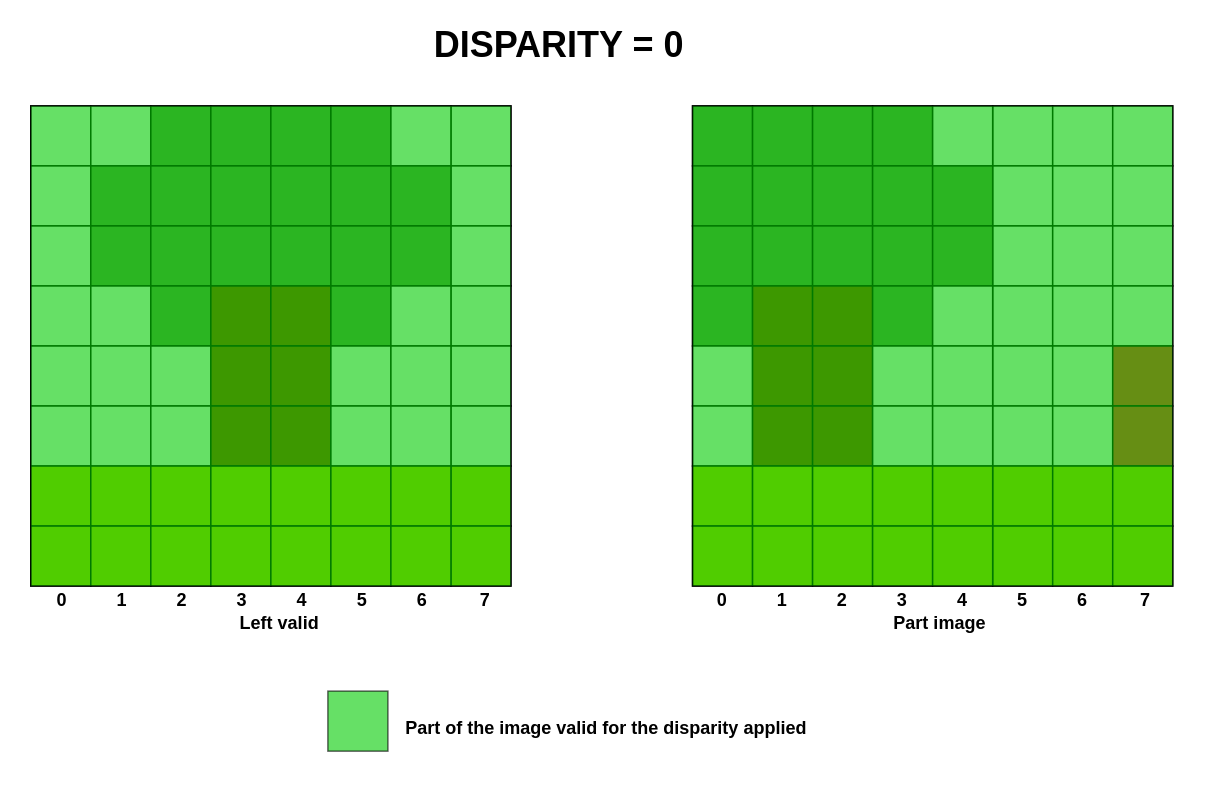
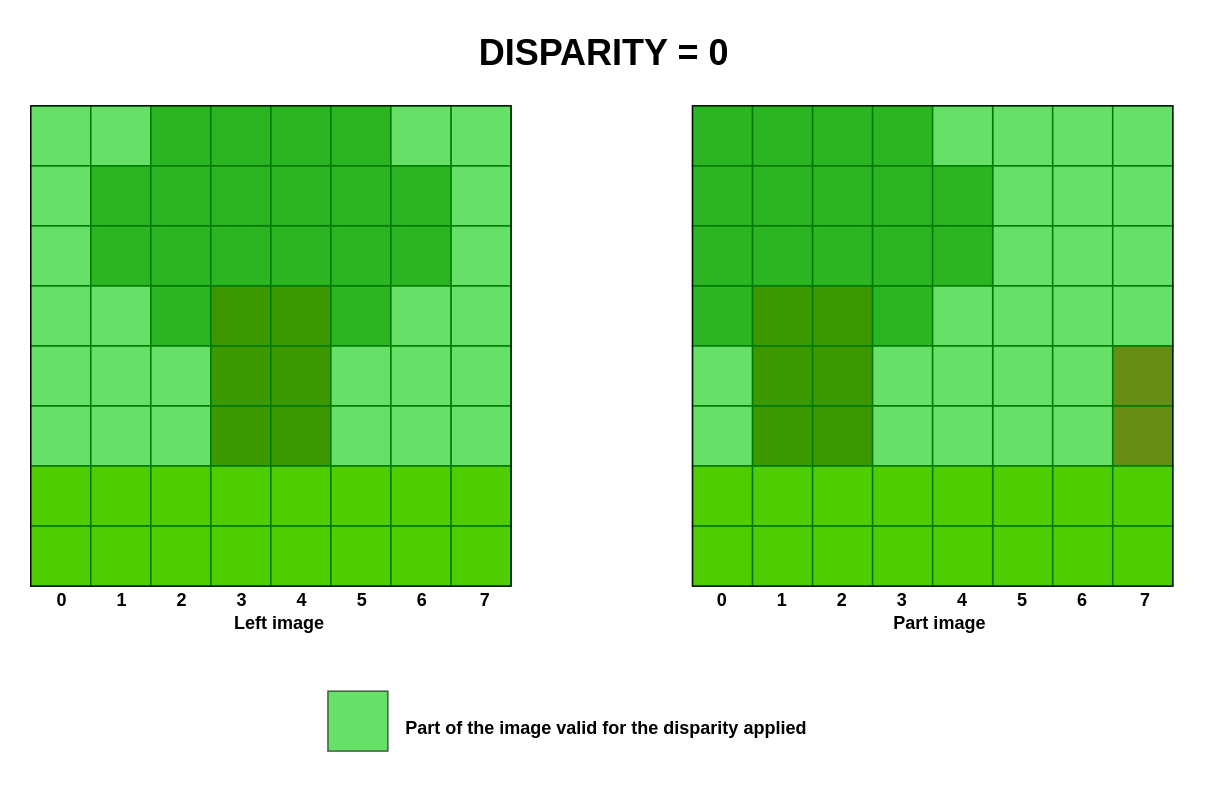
(574, 46) -> (619, 53)
(280, 623) -> (280, 623)
